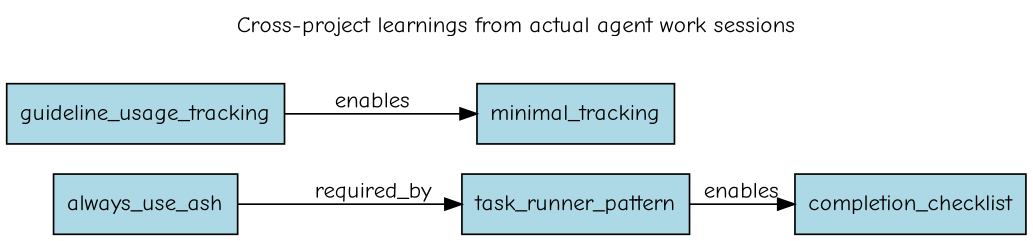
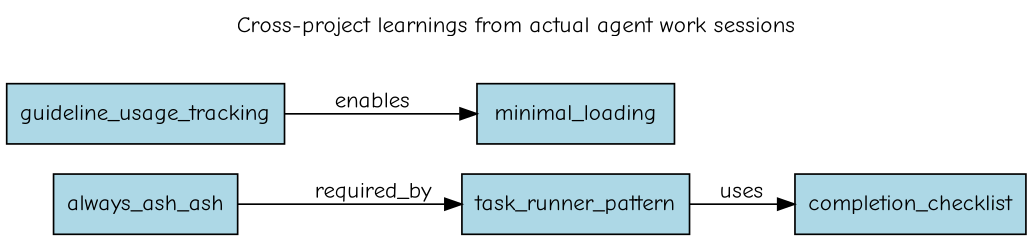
(576, 114) -> (576, 114)
(742, 192) -> (742, 192)
(146, 204) -> (146, 204)
